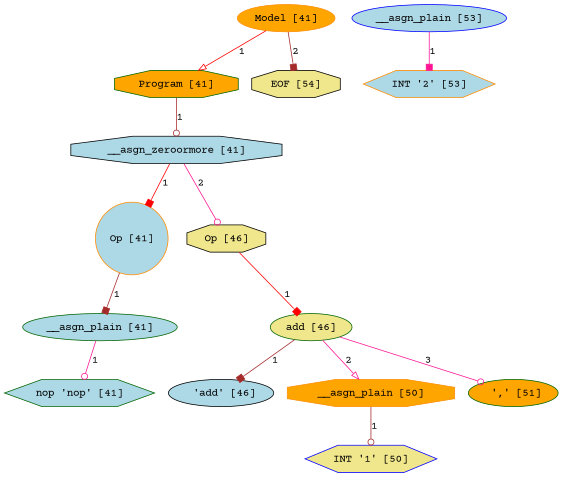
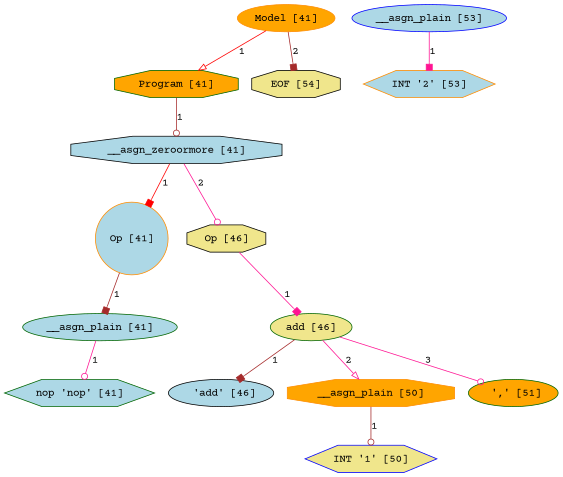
(266, 280) -> (266, 280)
